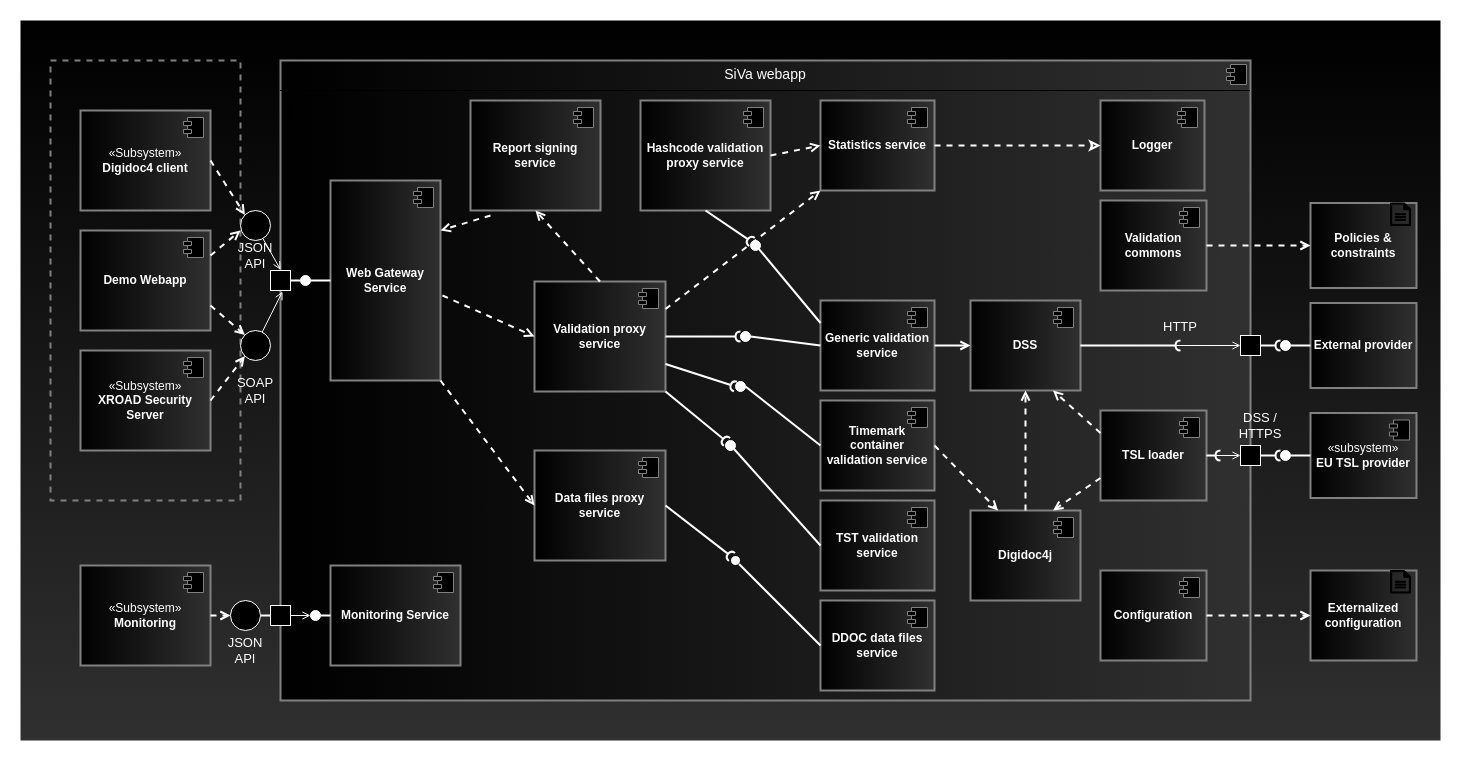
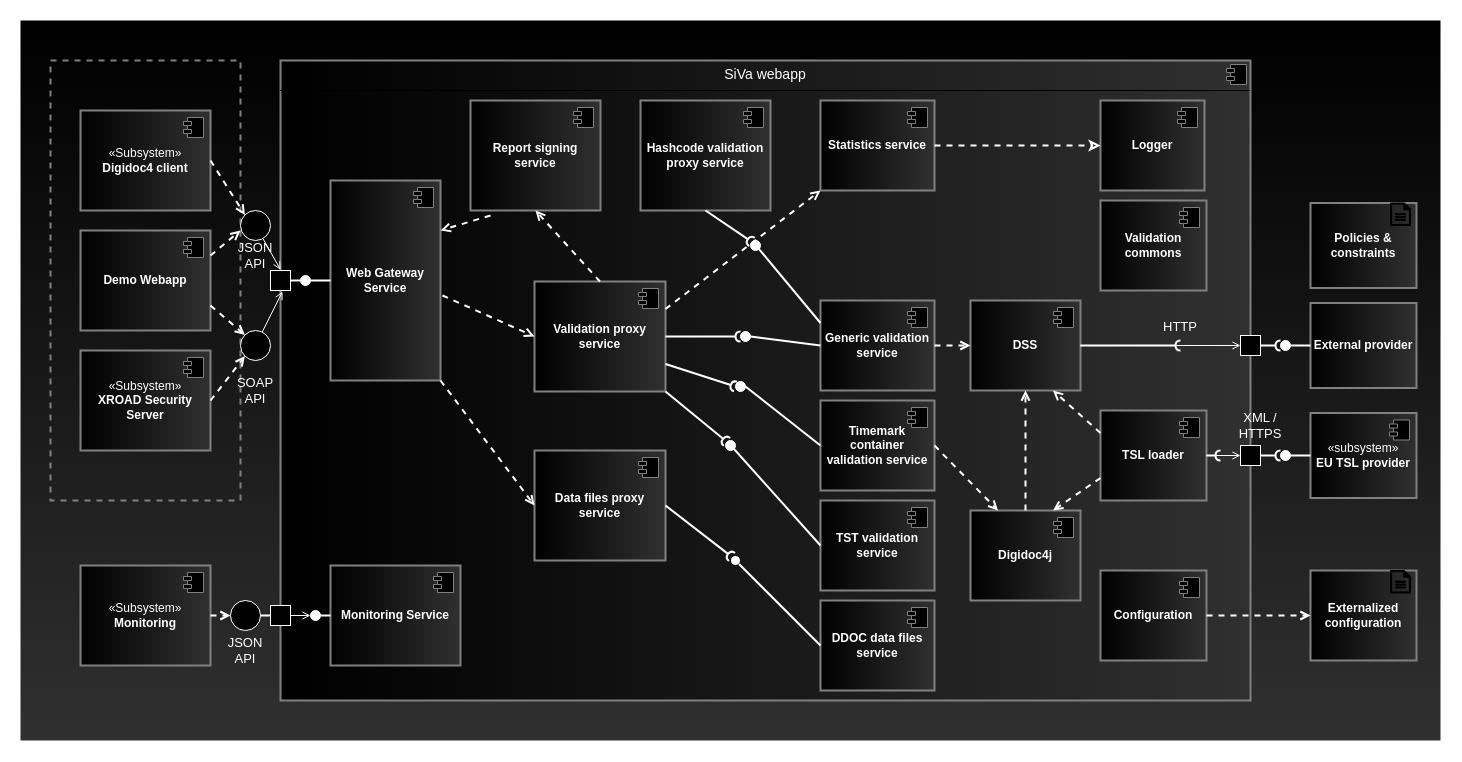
(793, 151) -> none
(1256, 246) -> none
(947, 346) -> (947, 346)
(1261, 426) -> (1261, 426)
